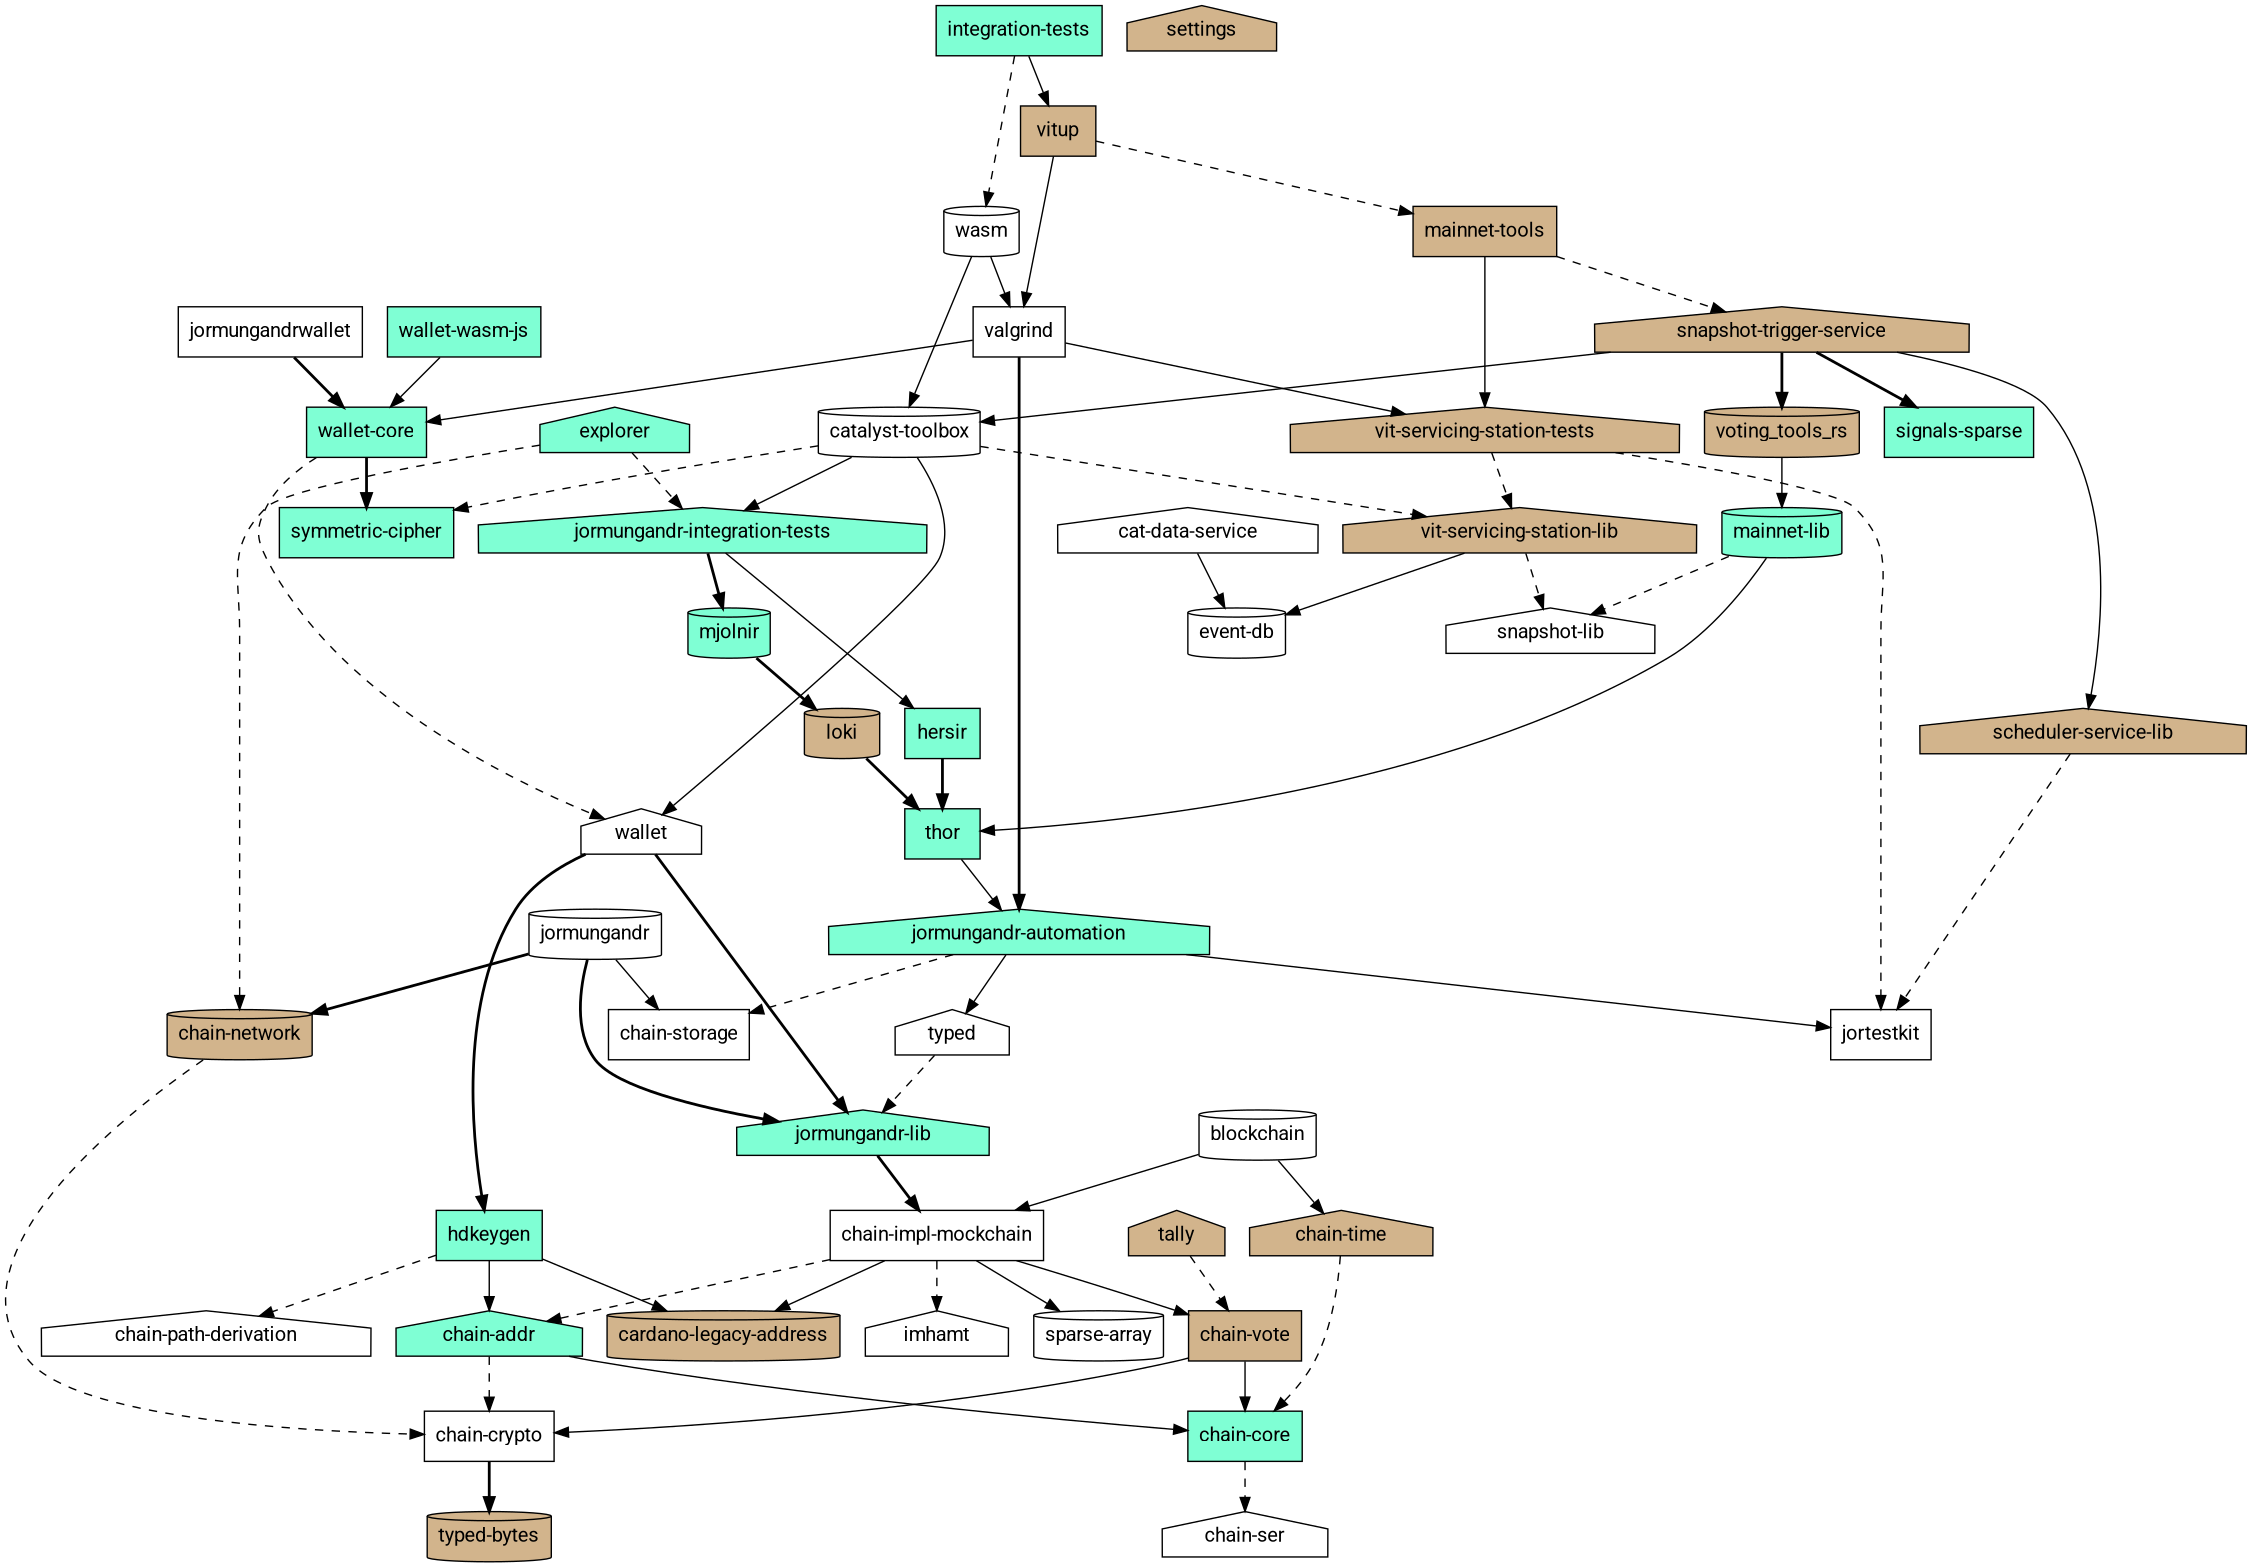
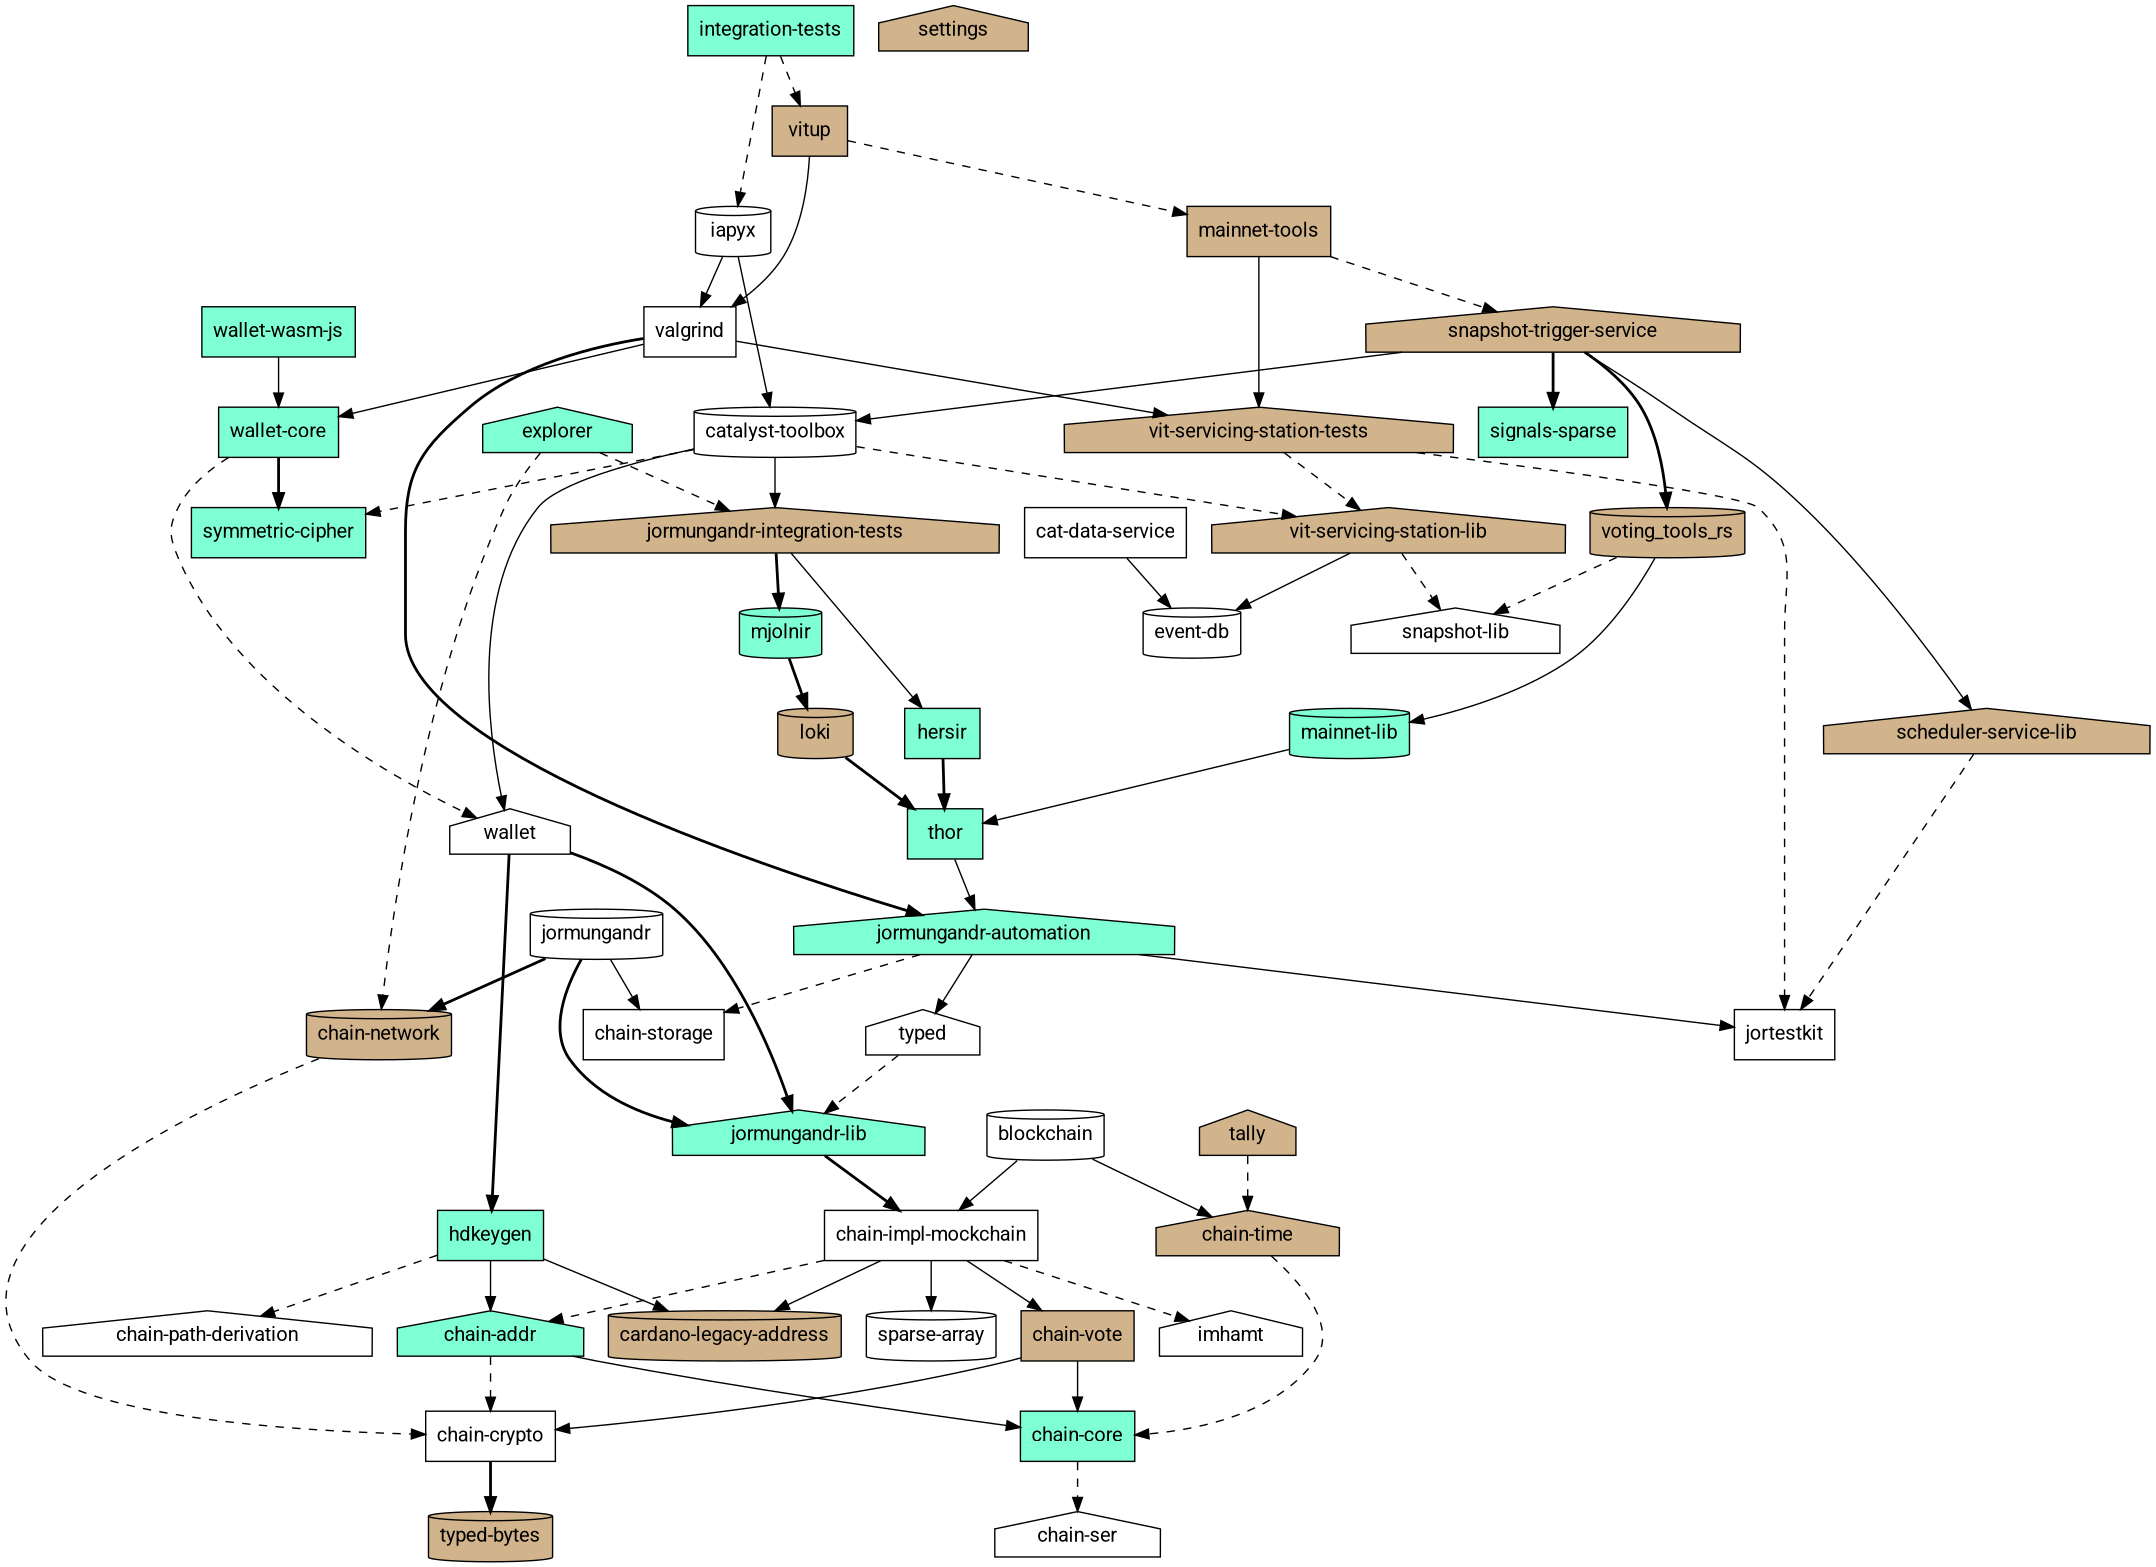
(1036, 74) -> (788, 74)
(981, 231) -> (733, 231)
(270, 332) -> none
(703, 533) -> (775, 533)
(1188, 533) -> (1105, 533)
(1667, 583) -> (1562, 583)
(1205, 1278) -> (1248, 1176)
